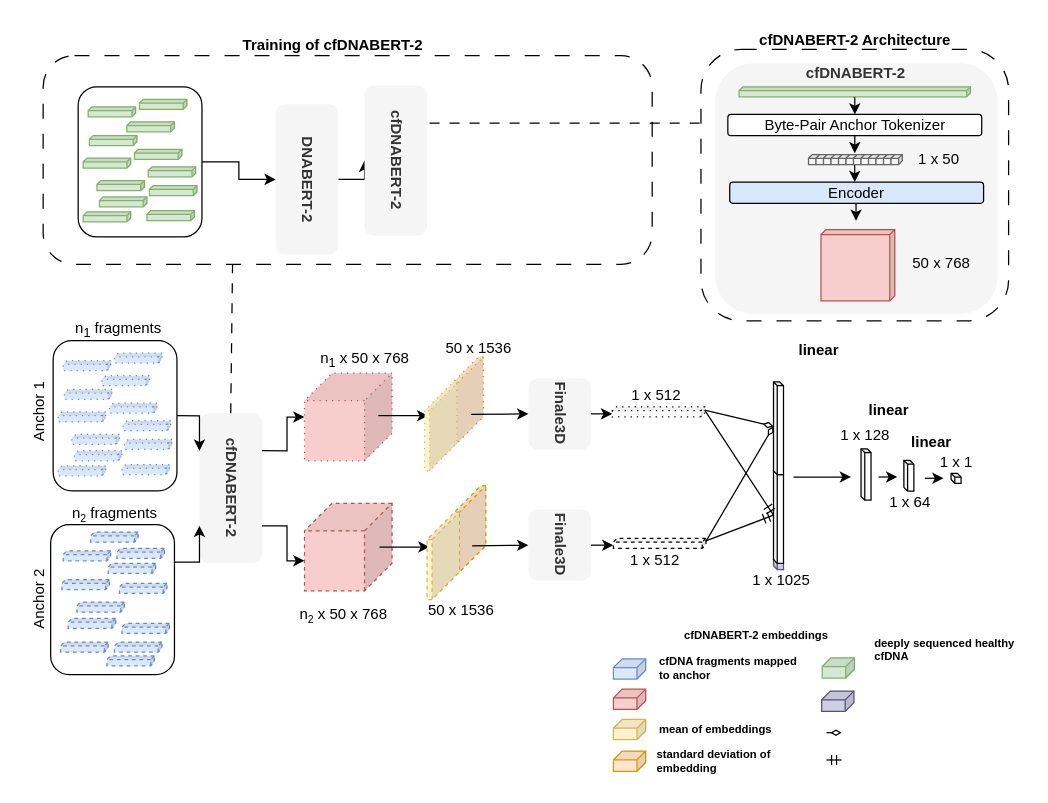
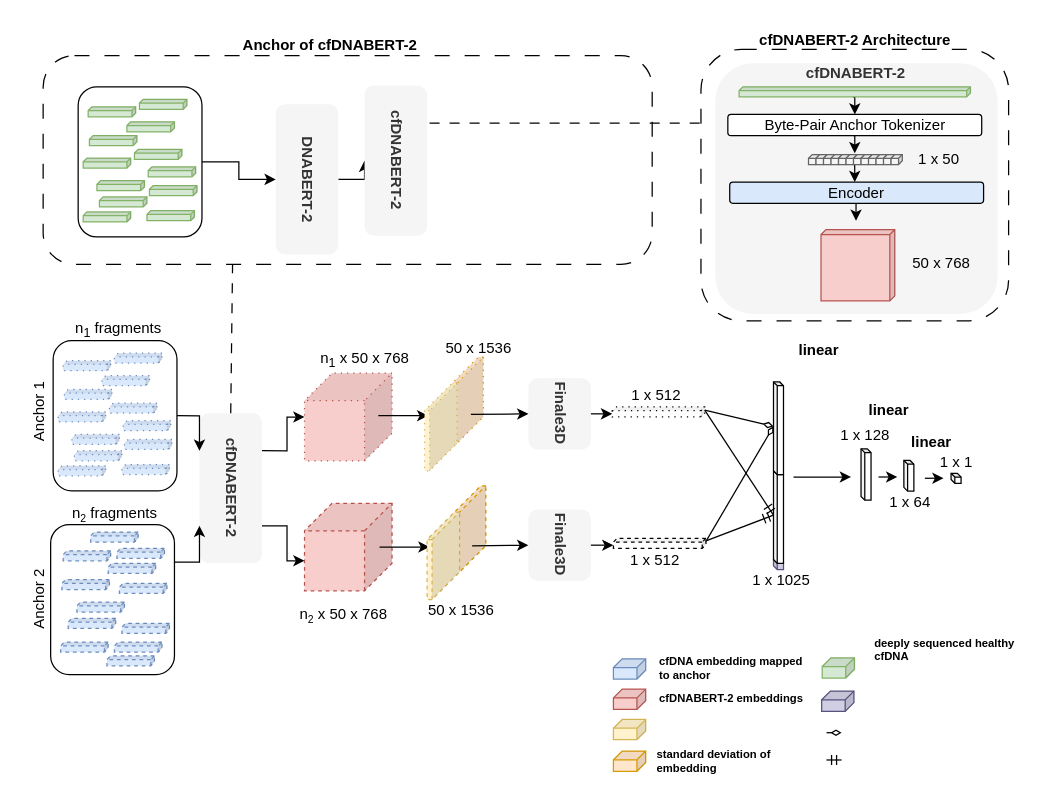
(332, 46) -> (327, 46)
(756, 635) -> (731, 698)
(733, 668) -> (733, 668)
(731, 729) -> none
